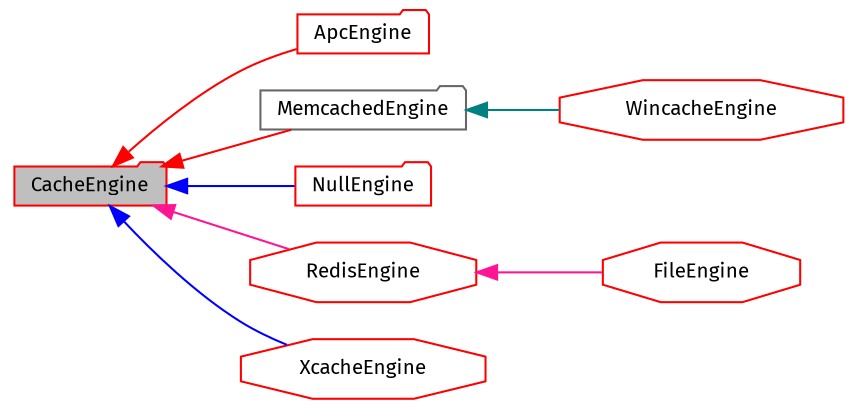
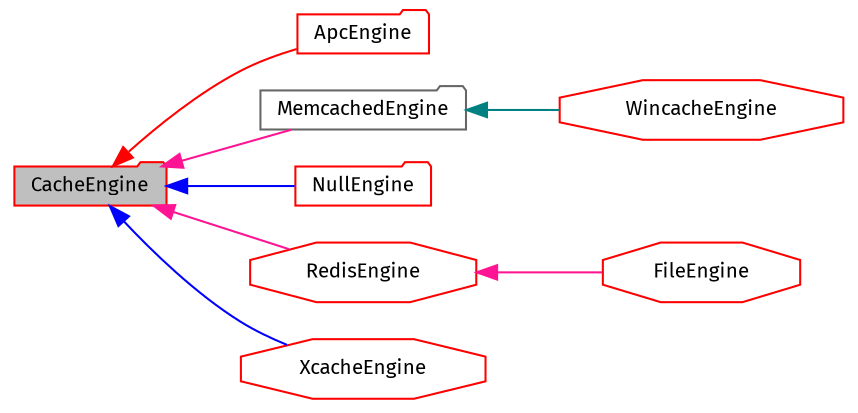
(237, 145) -> (237, 145)
